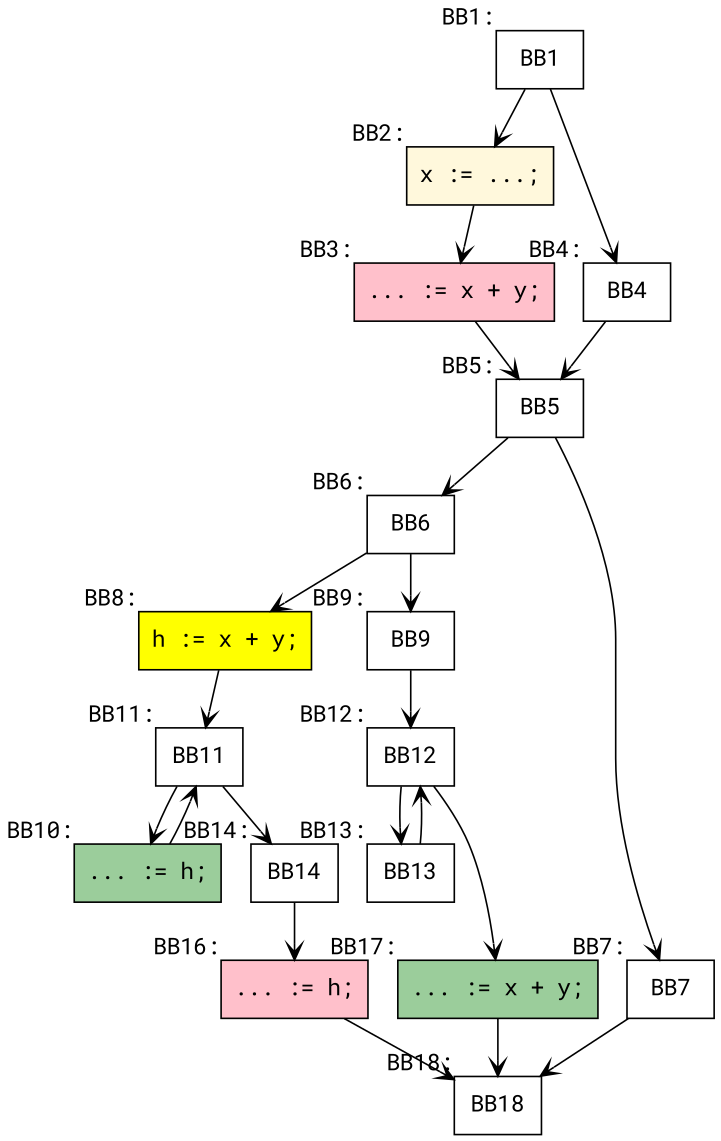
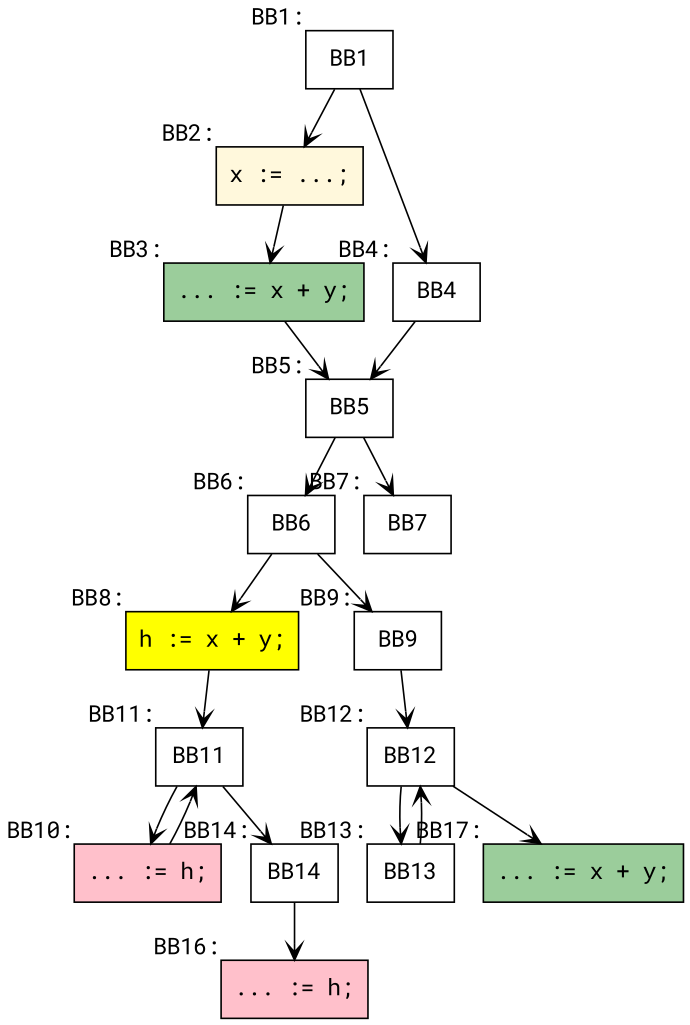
(454, 292) -> (264, 292)
(148, 873) -> (148, 873)
(498, 1106) -> none
